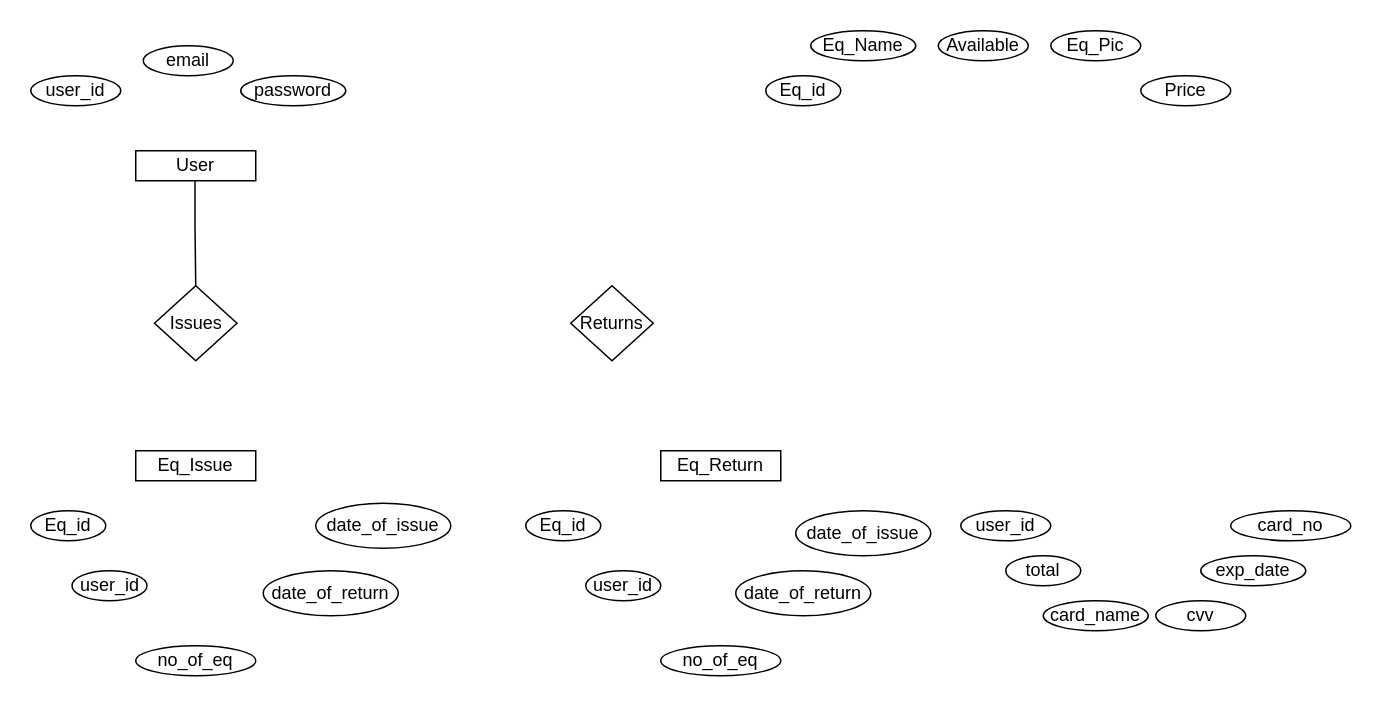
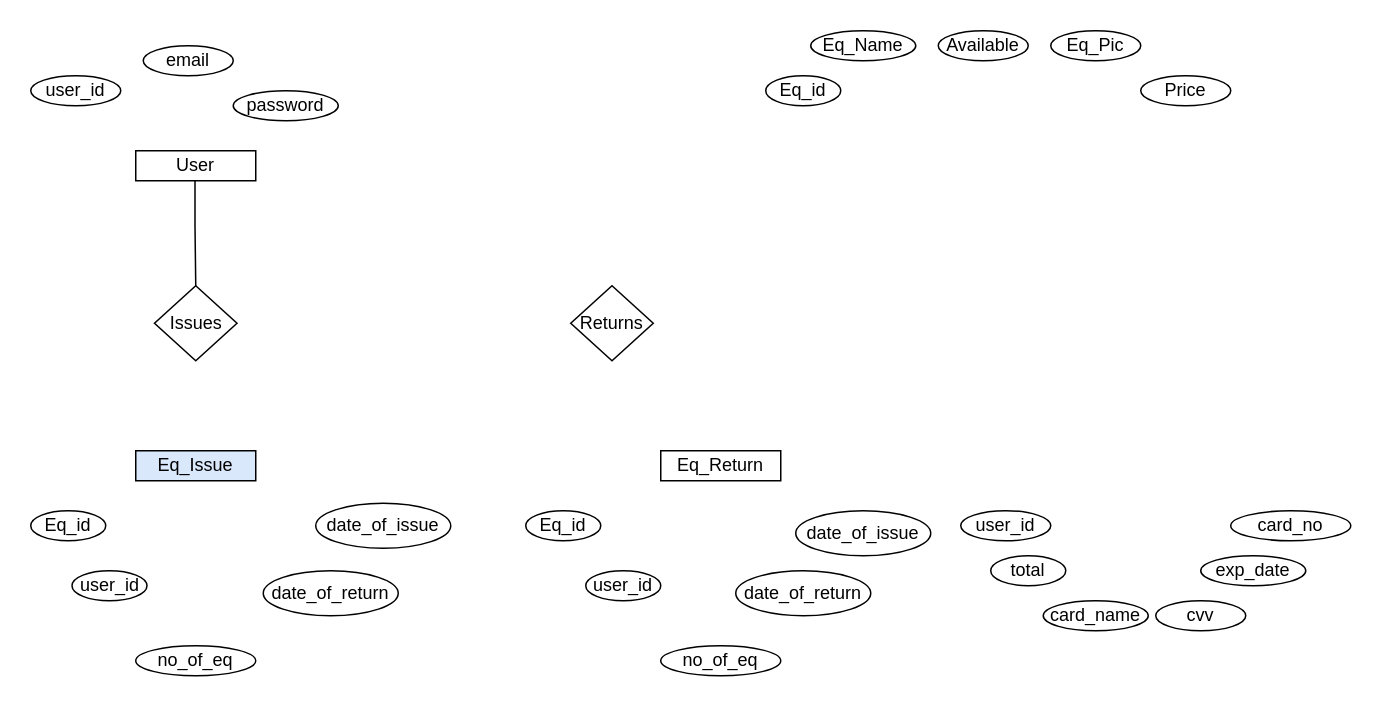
(293, 91) -> (286, 106)
(196, 466) -> (196, 466)
(1043, 571) -> (1028, 571)
